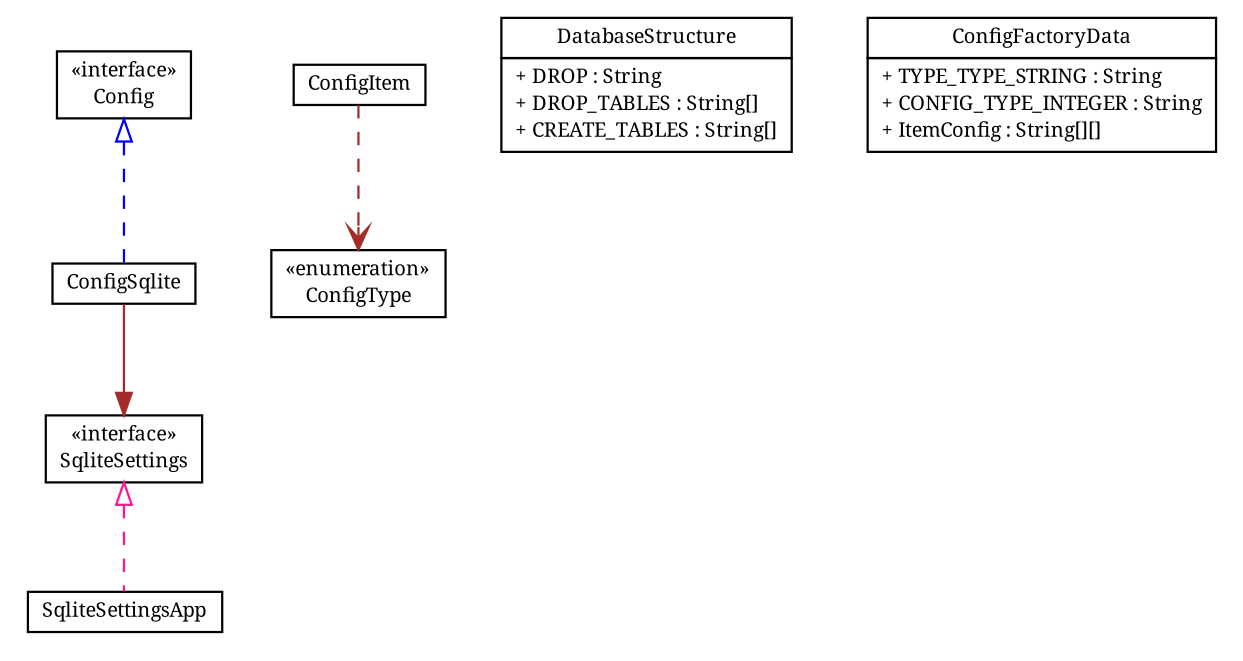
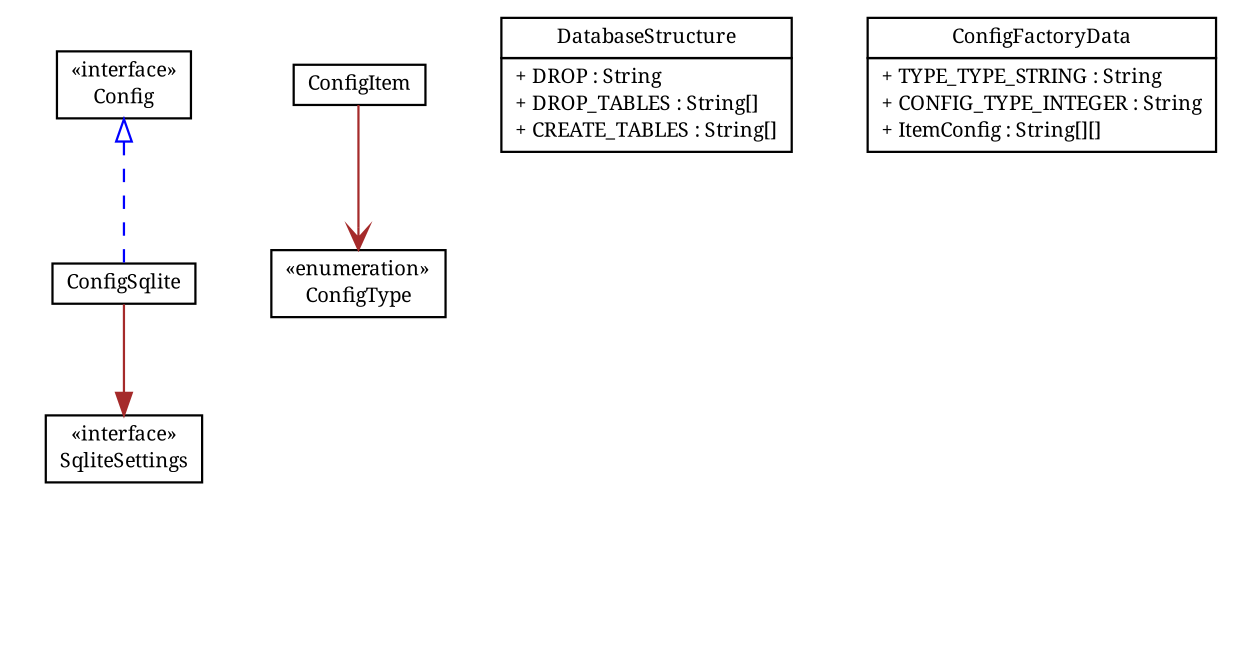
(358, 166) -> (358, 166)
(124, 612) -> none
